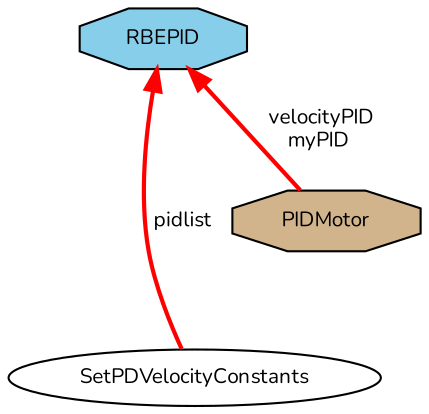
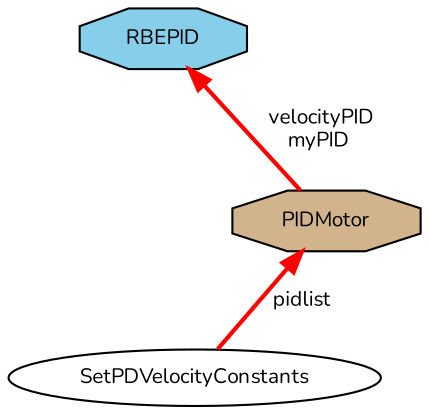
(145, 222) -> (253, 309)
